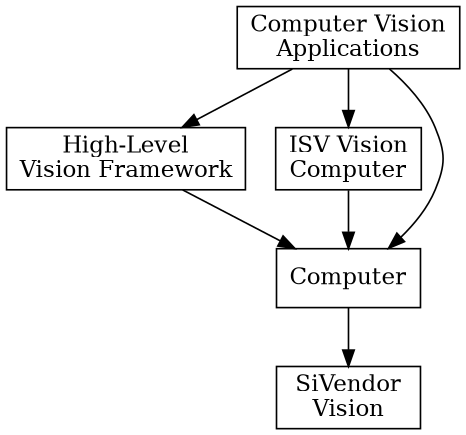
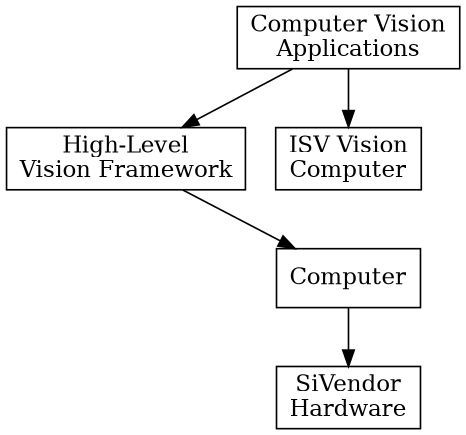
(442, 151) -> none
(348, 211) -> none
(348, 398) -> (348, 398)
